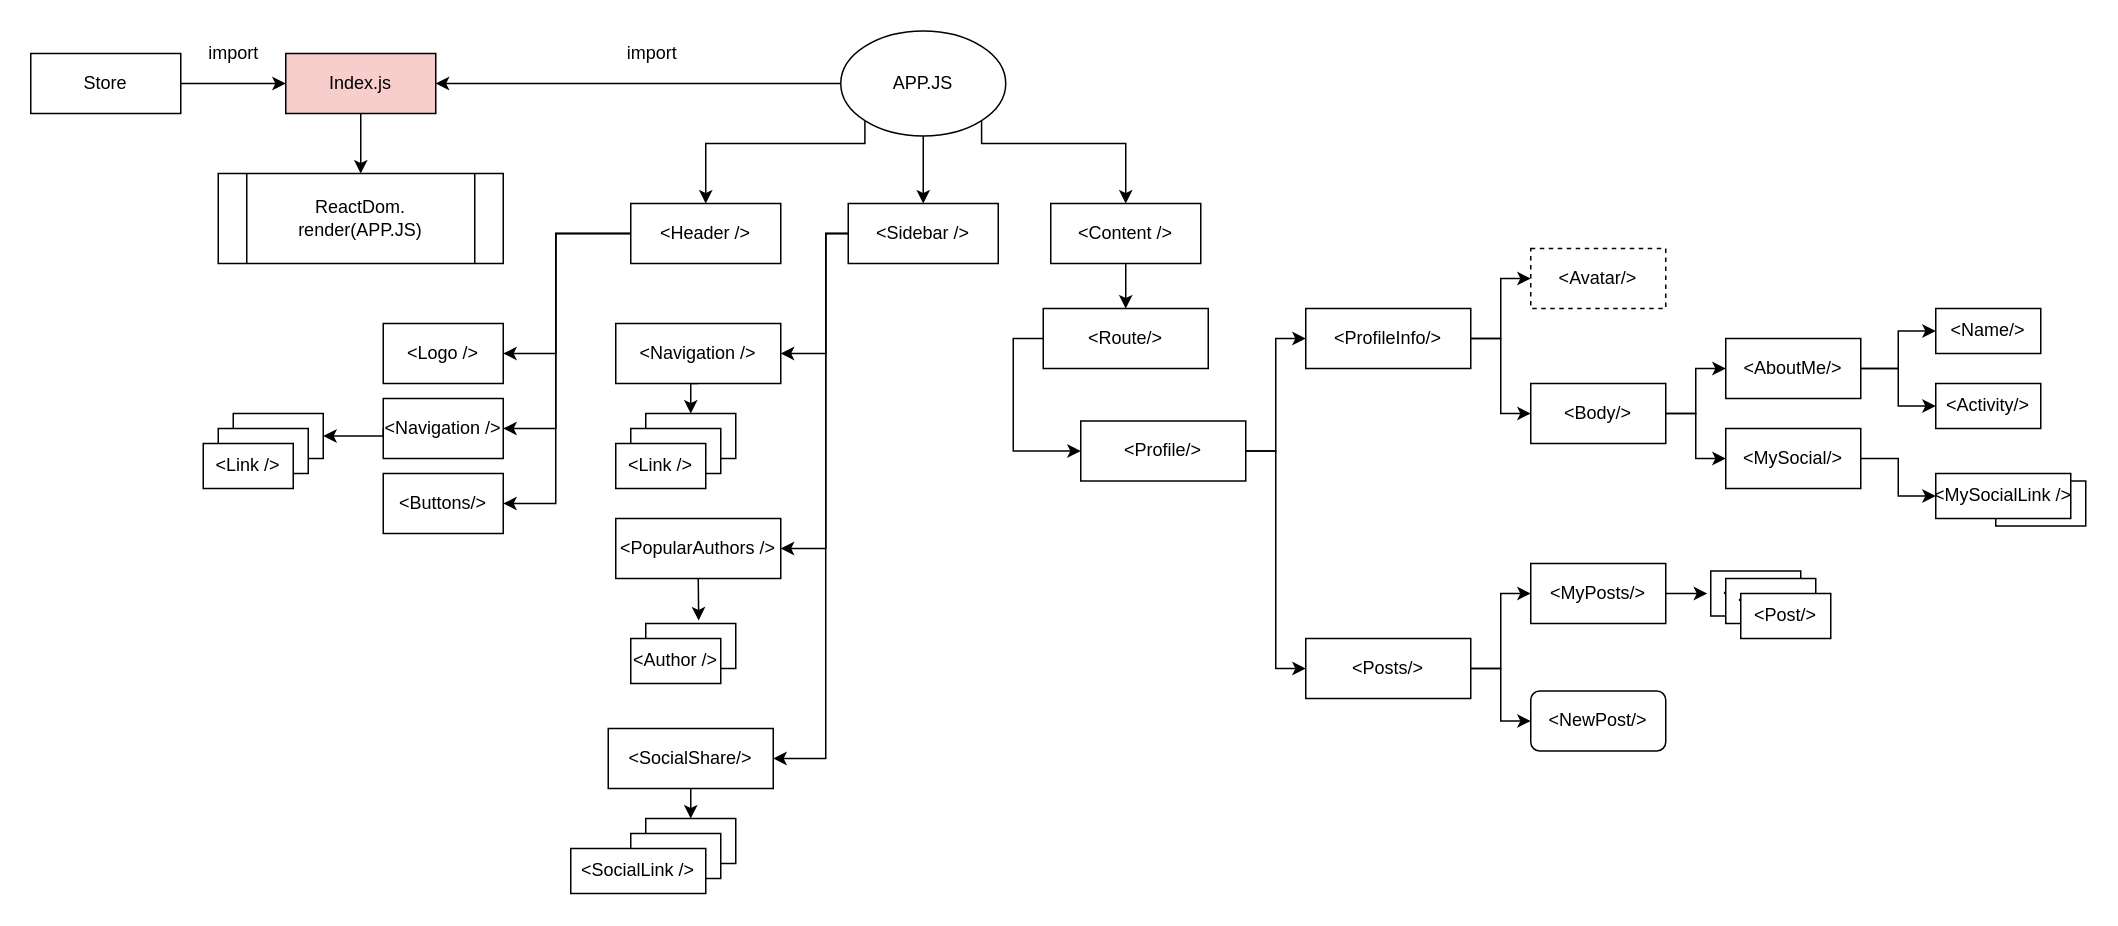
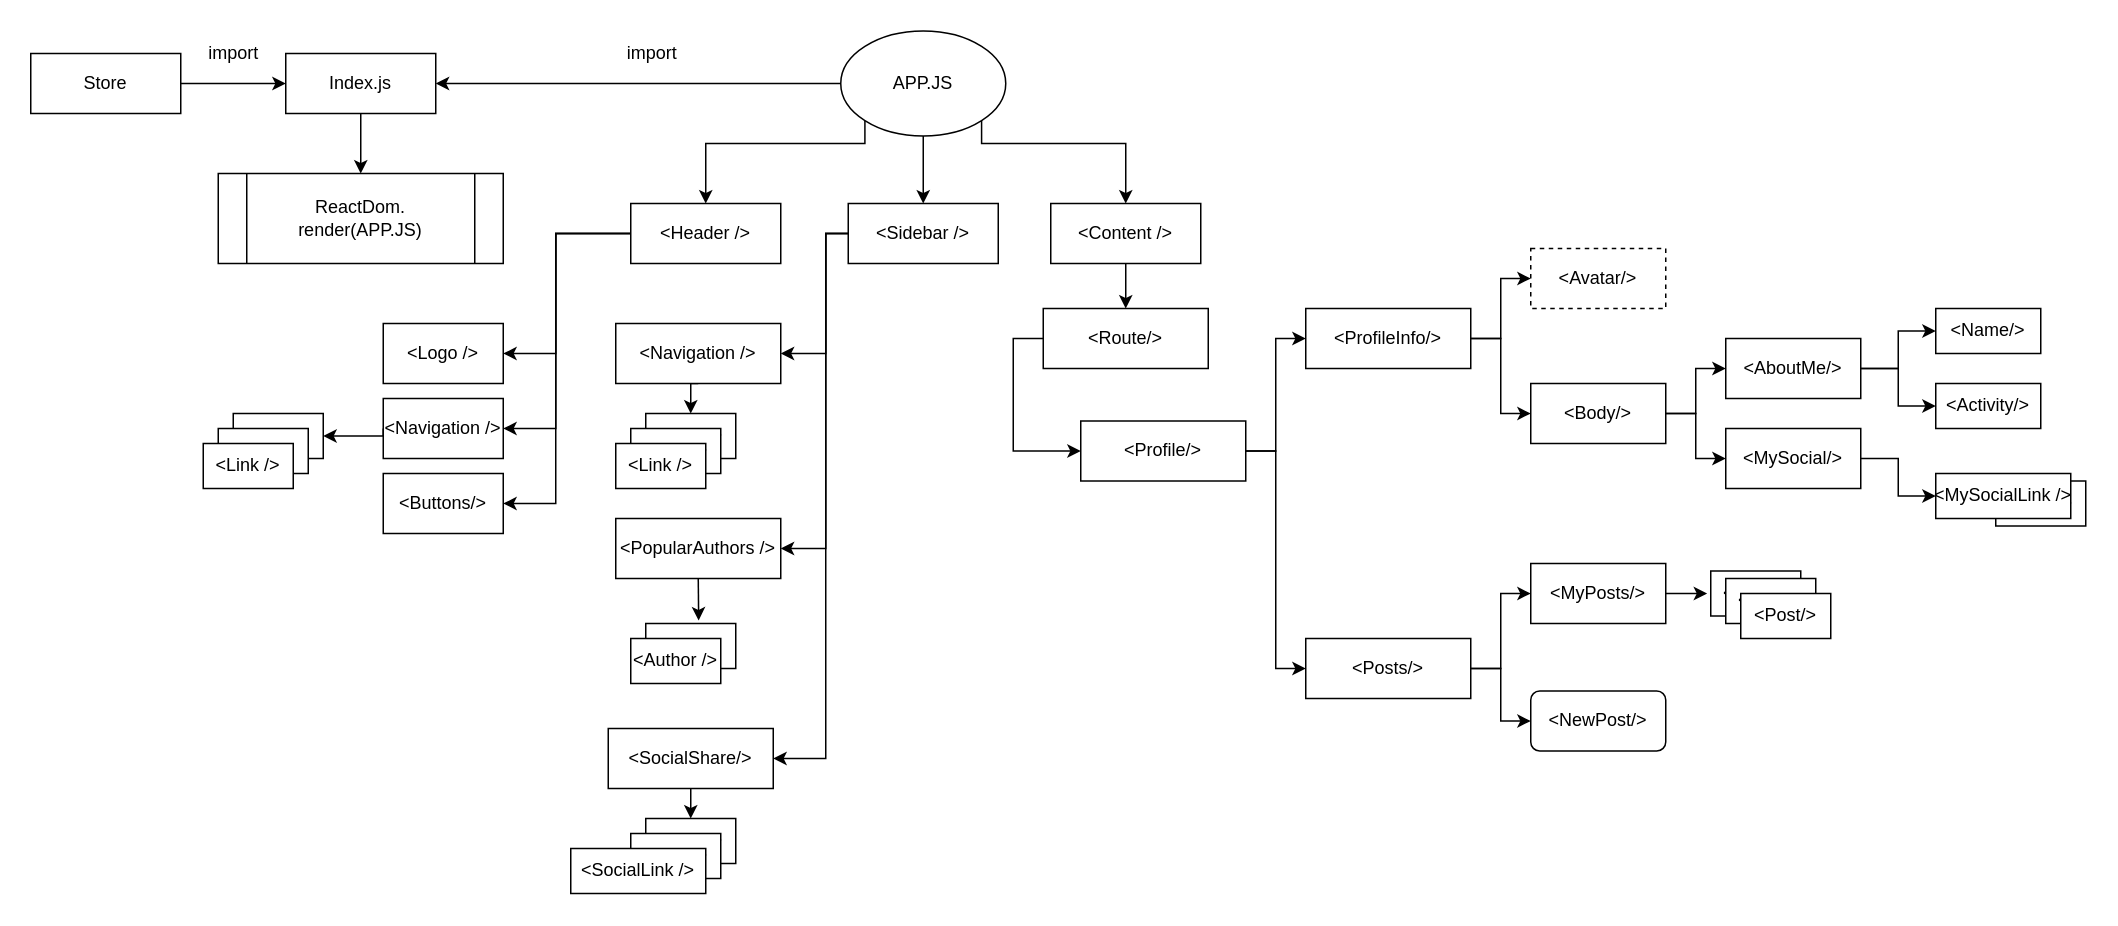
(361, 83) -> (361, 83)
